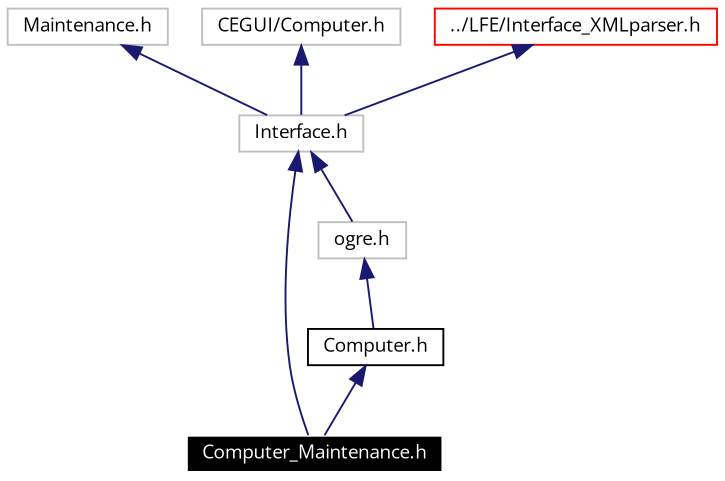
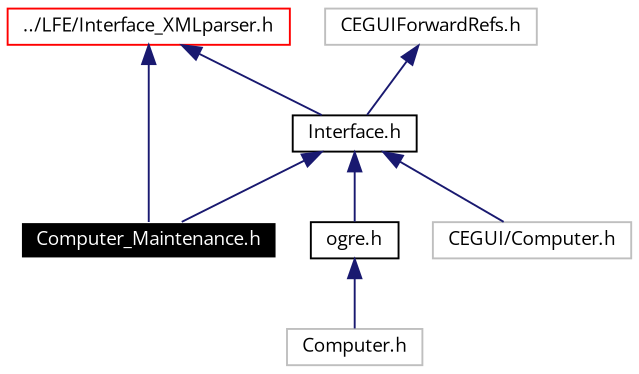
(88, 27) -> (431, 27)
(301, 90) -> (452, 192)
(301, 133) -> (355, 133)
(362, 240) -> (355, 240)
(376, 347) -> (355, 347)
(340, 409) -> (149, 143)
